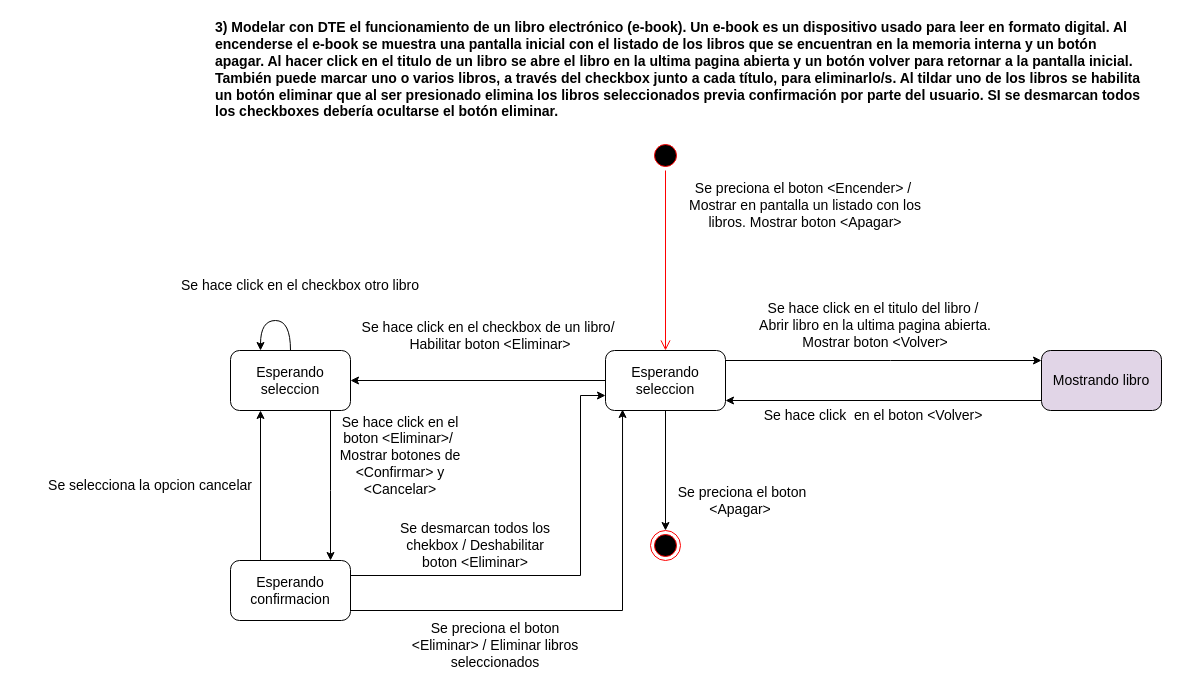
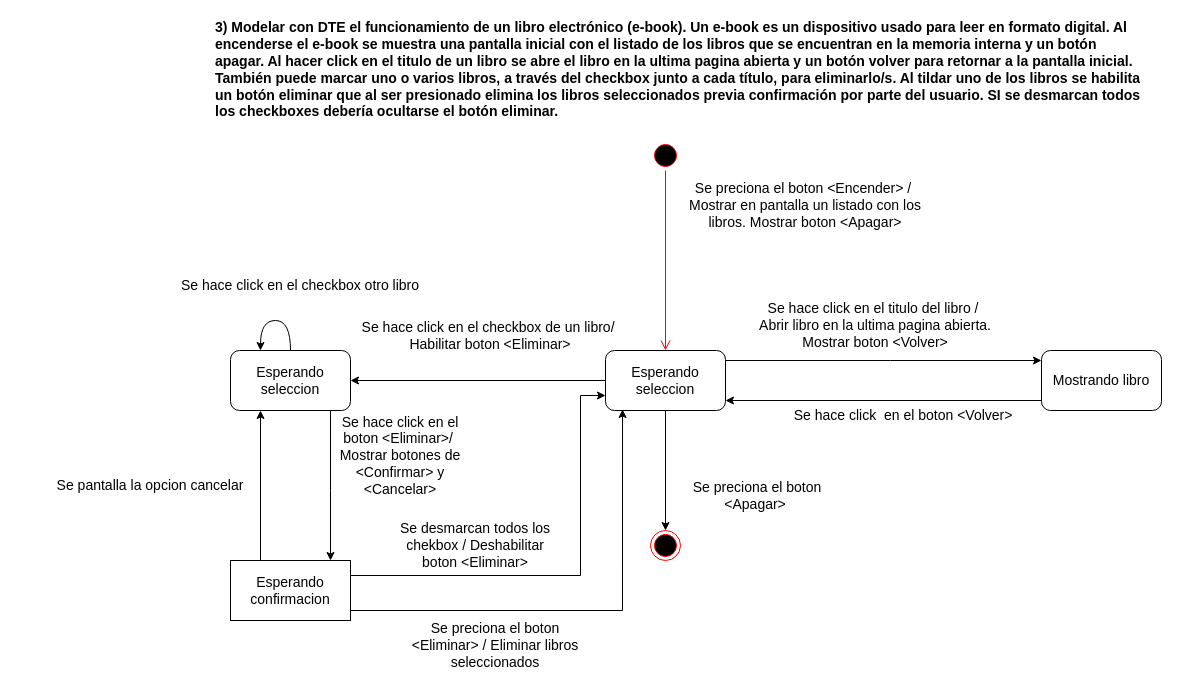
(1102, 381) -> (1102, 381)
(876, 416) -> (906, 416)
(151, 486) -> (151, 486)
(743, 501) -> (758, 496)
(291, 591) -> (291, 591)
